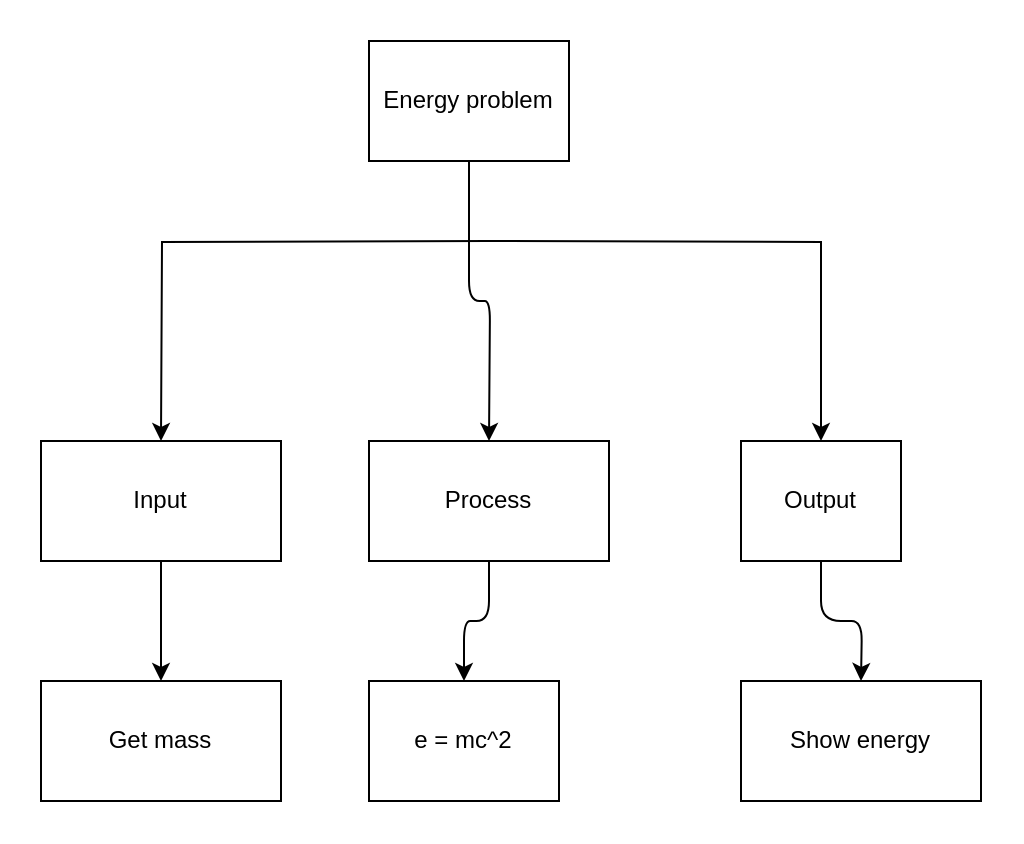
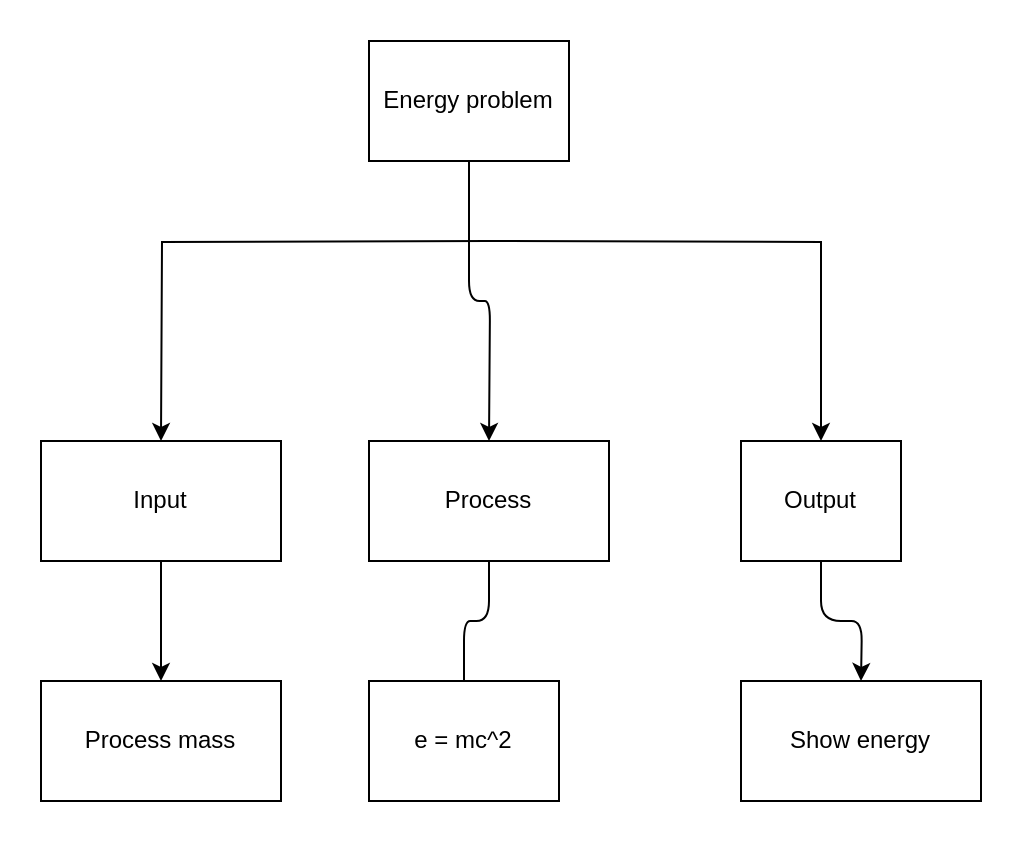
(464, 666) -> (464, 671)
(161, 741) -> (161, 741)
